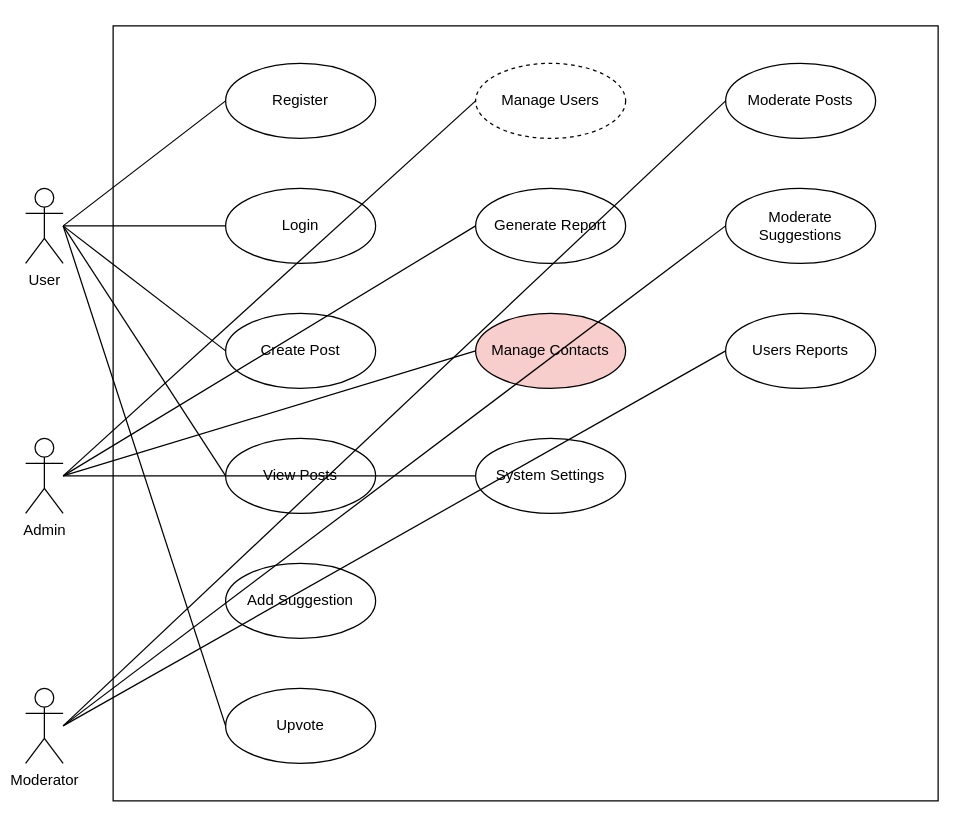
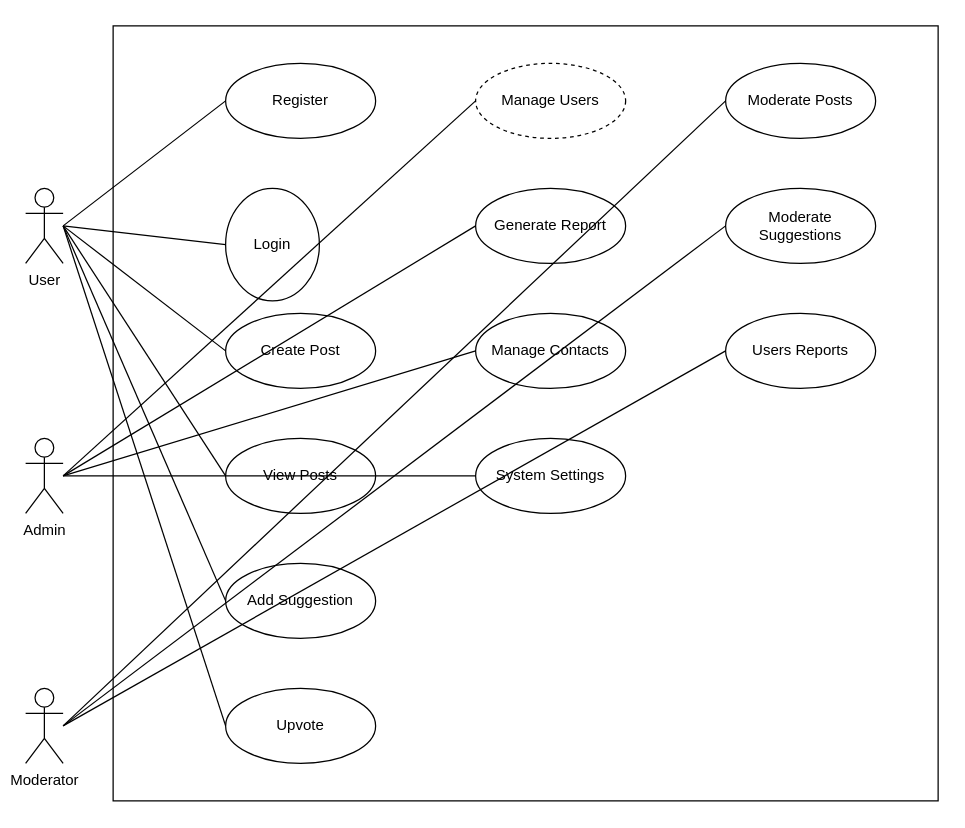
(301, 226) -> (273, 244)
(551, 351) -> (551, 351)
none -> (148, 421)
